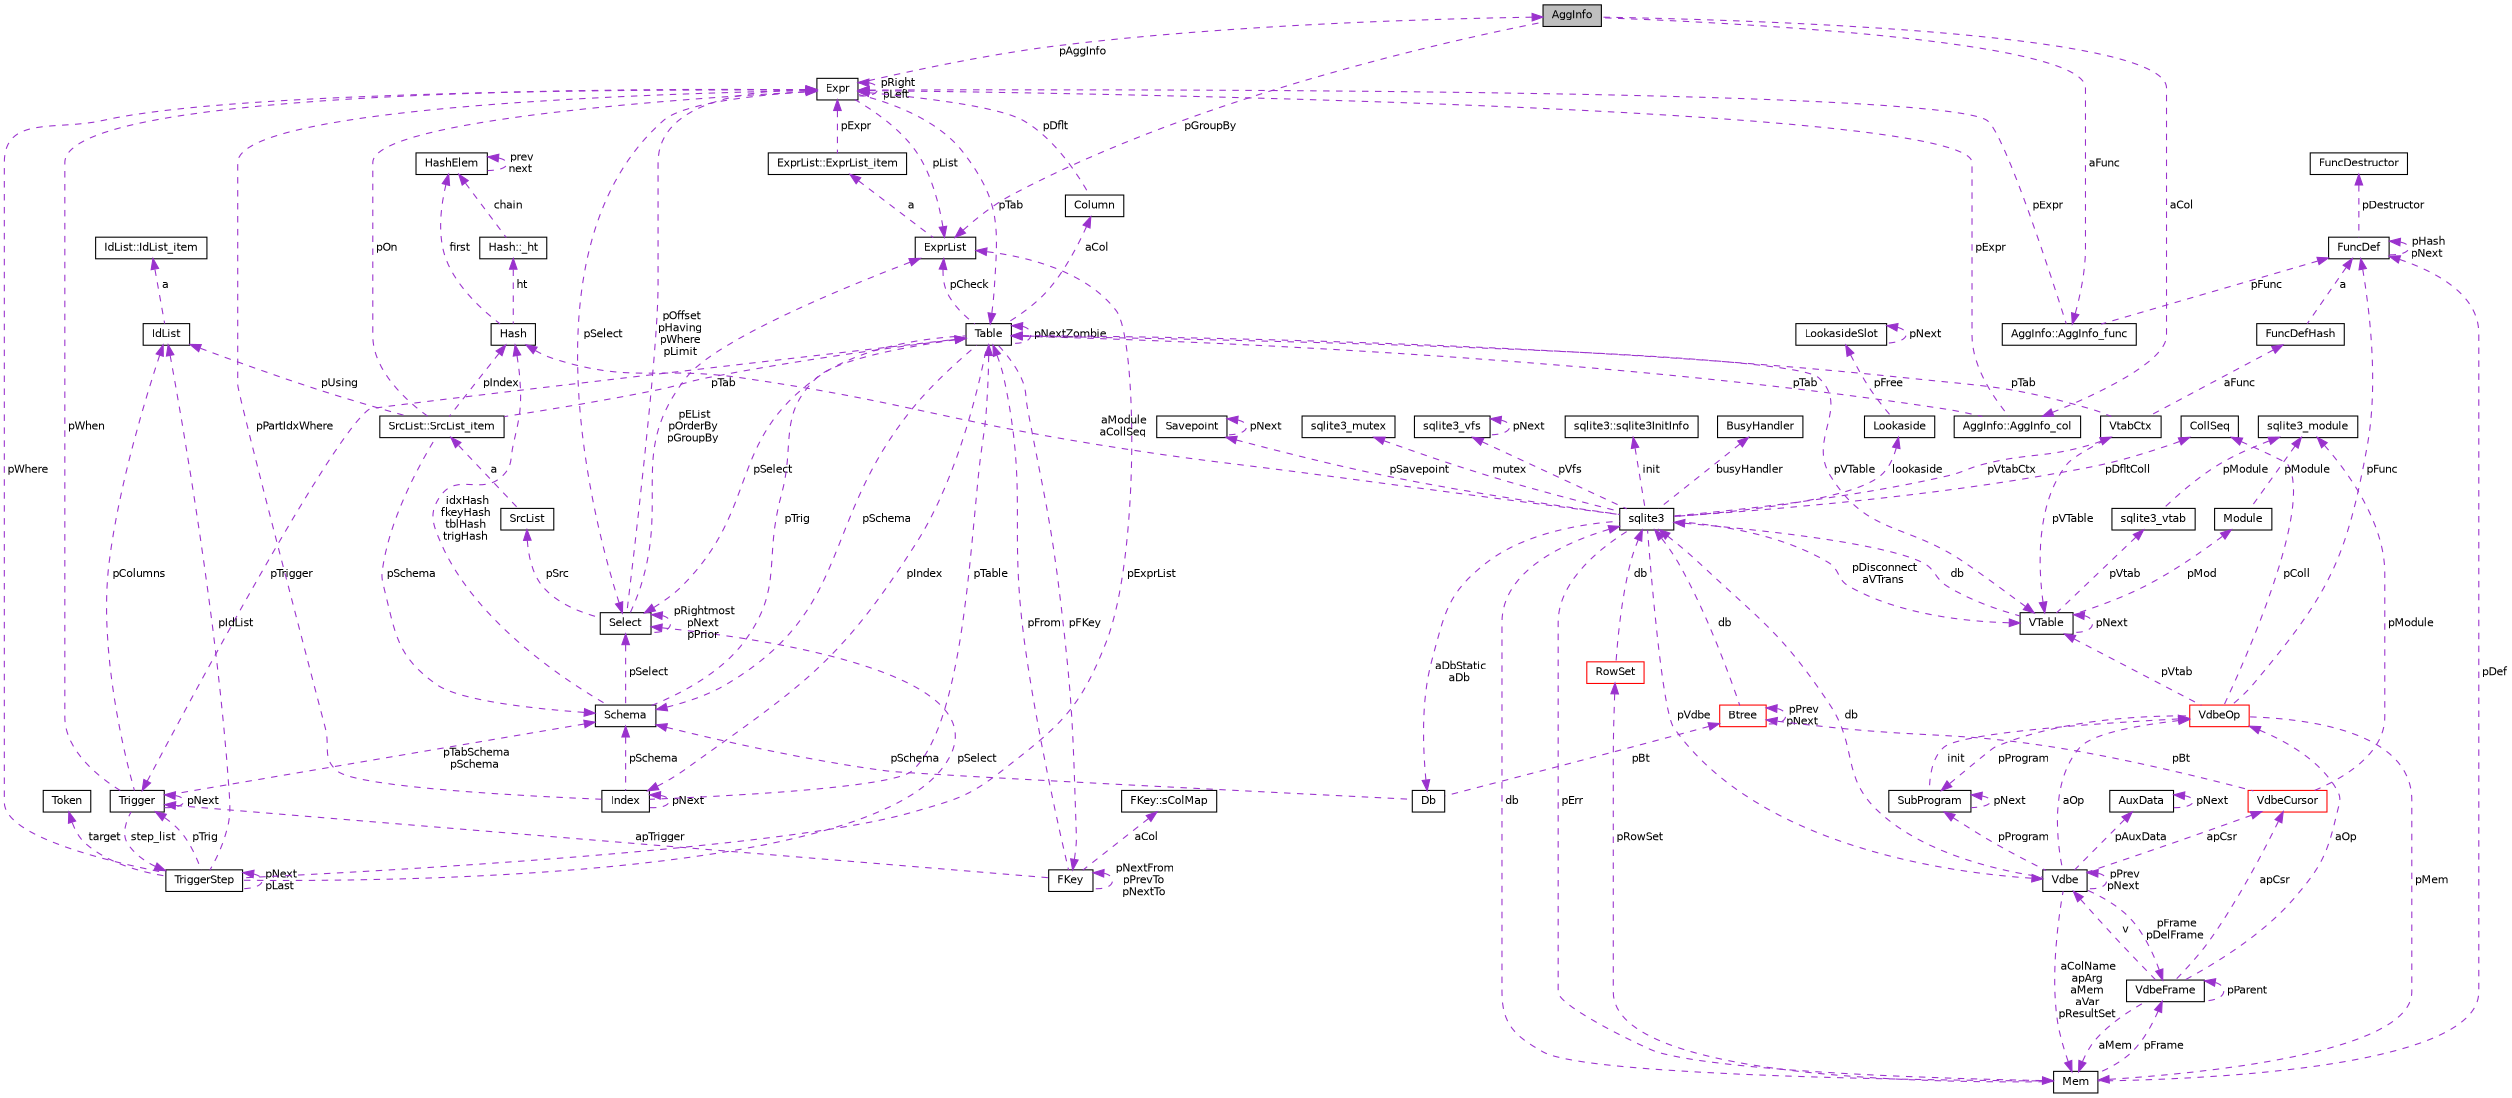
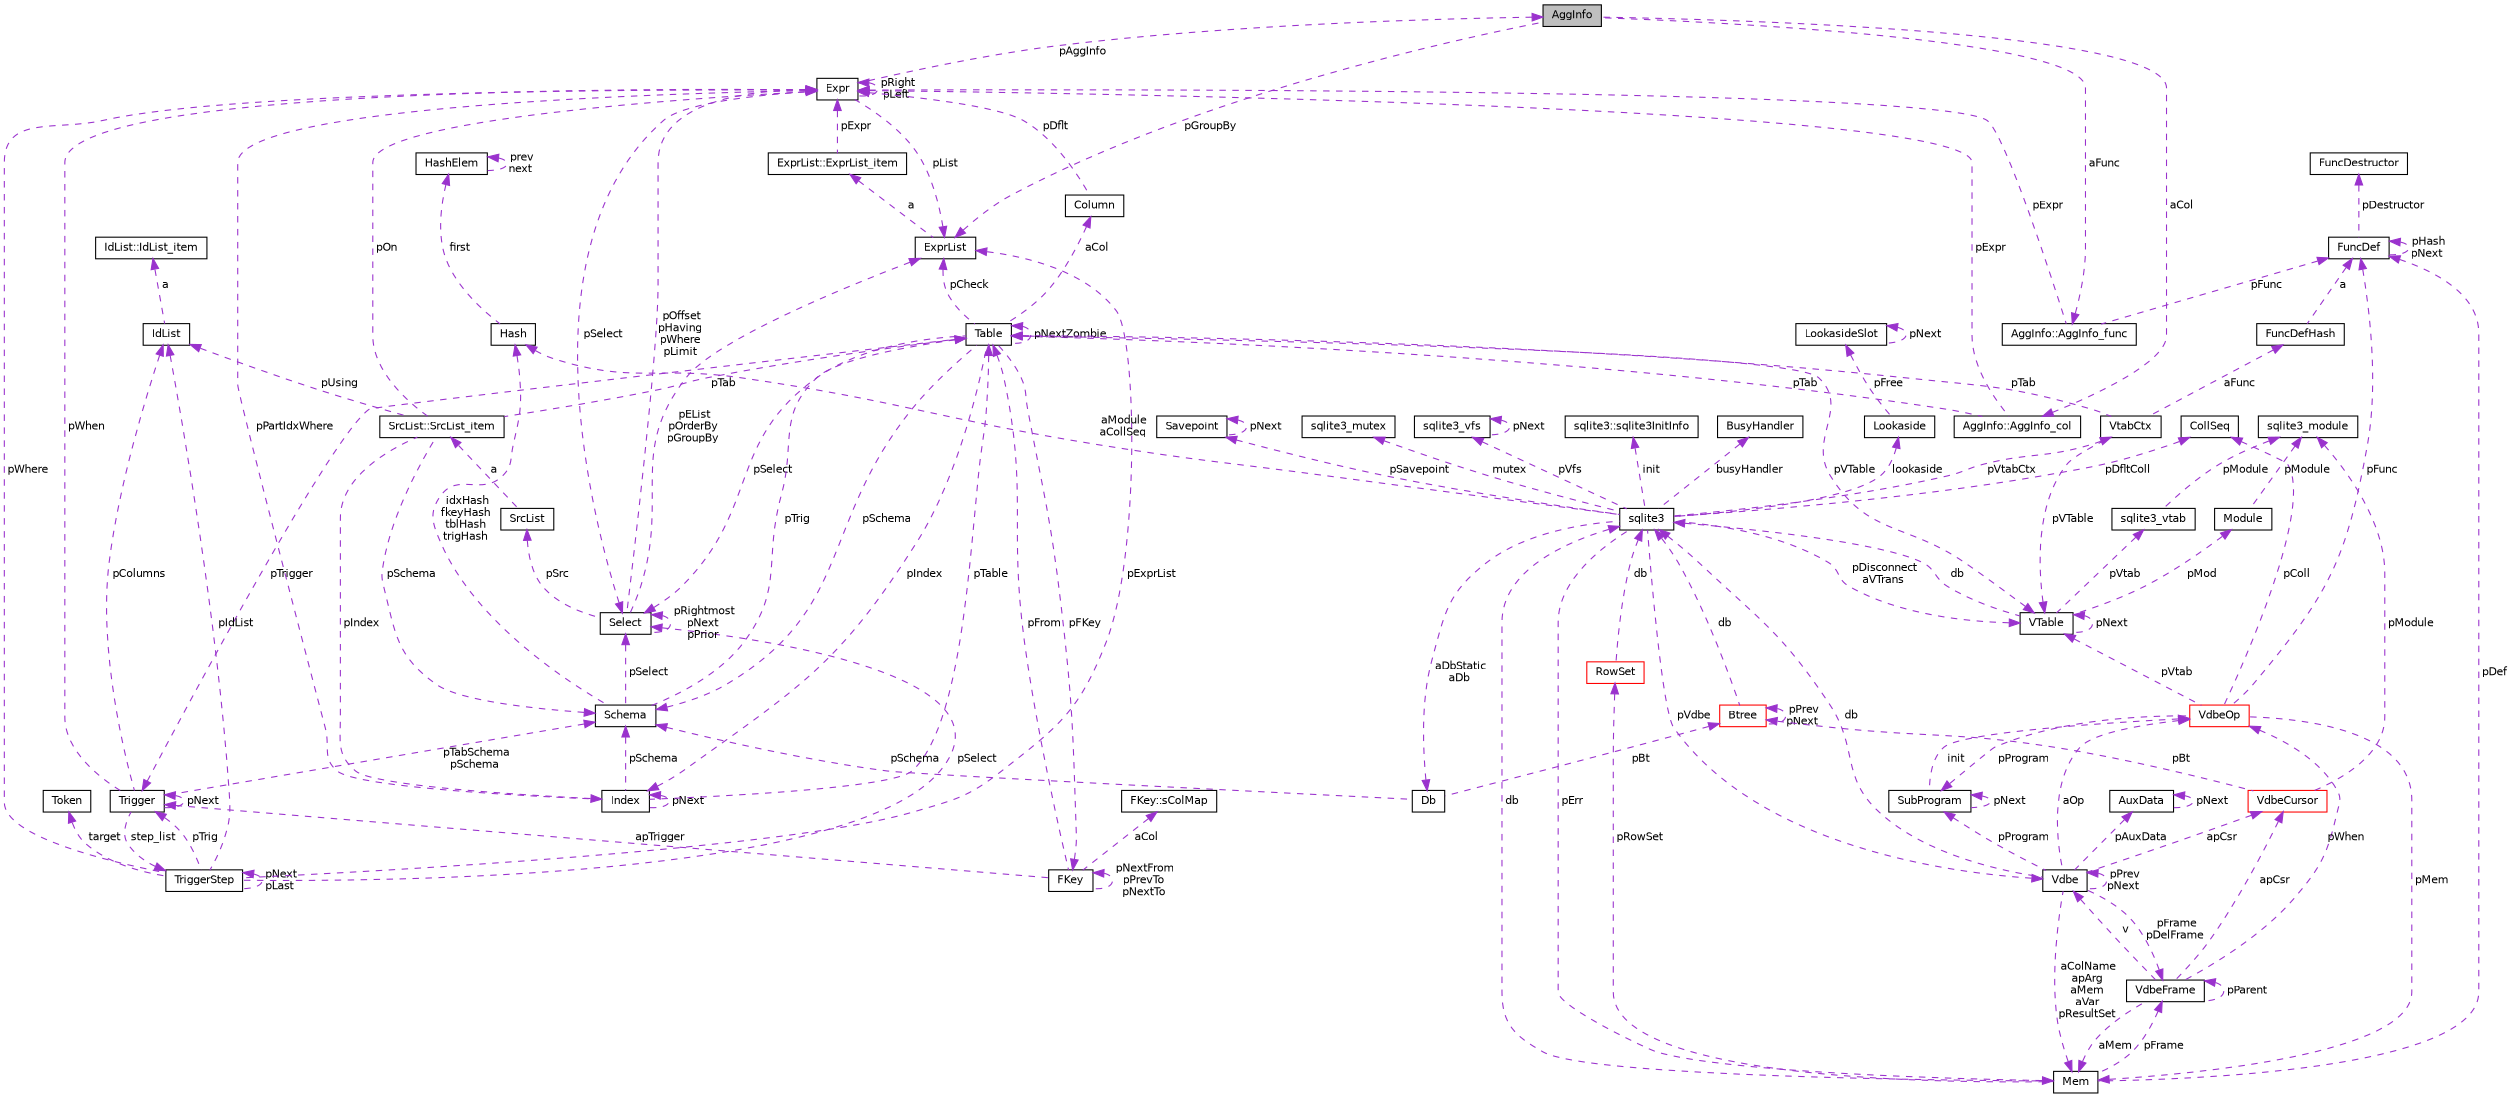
(977, 172) -> none
(513, 248) -> none
(474, 385) -> (340, 707)
(2344, 837) -> (2344, 837)
